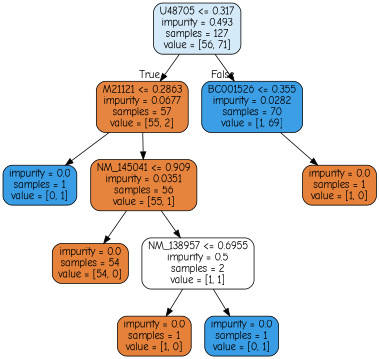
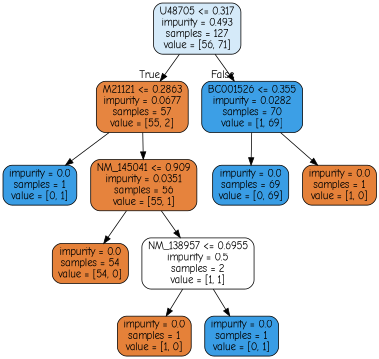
none -> (251, 185)
